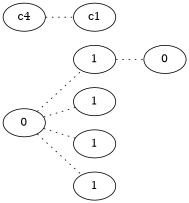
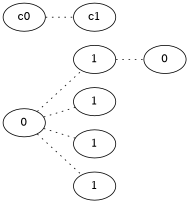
(24, 17) -> (24, 17)
